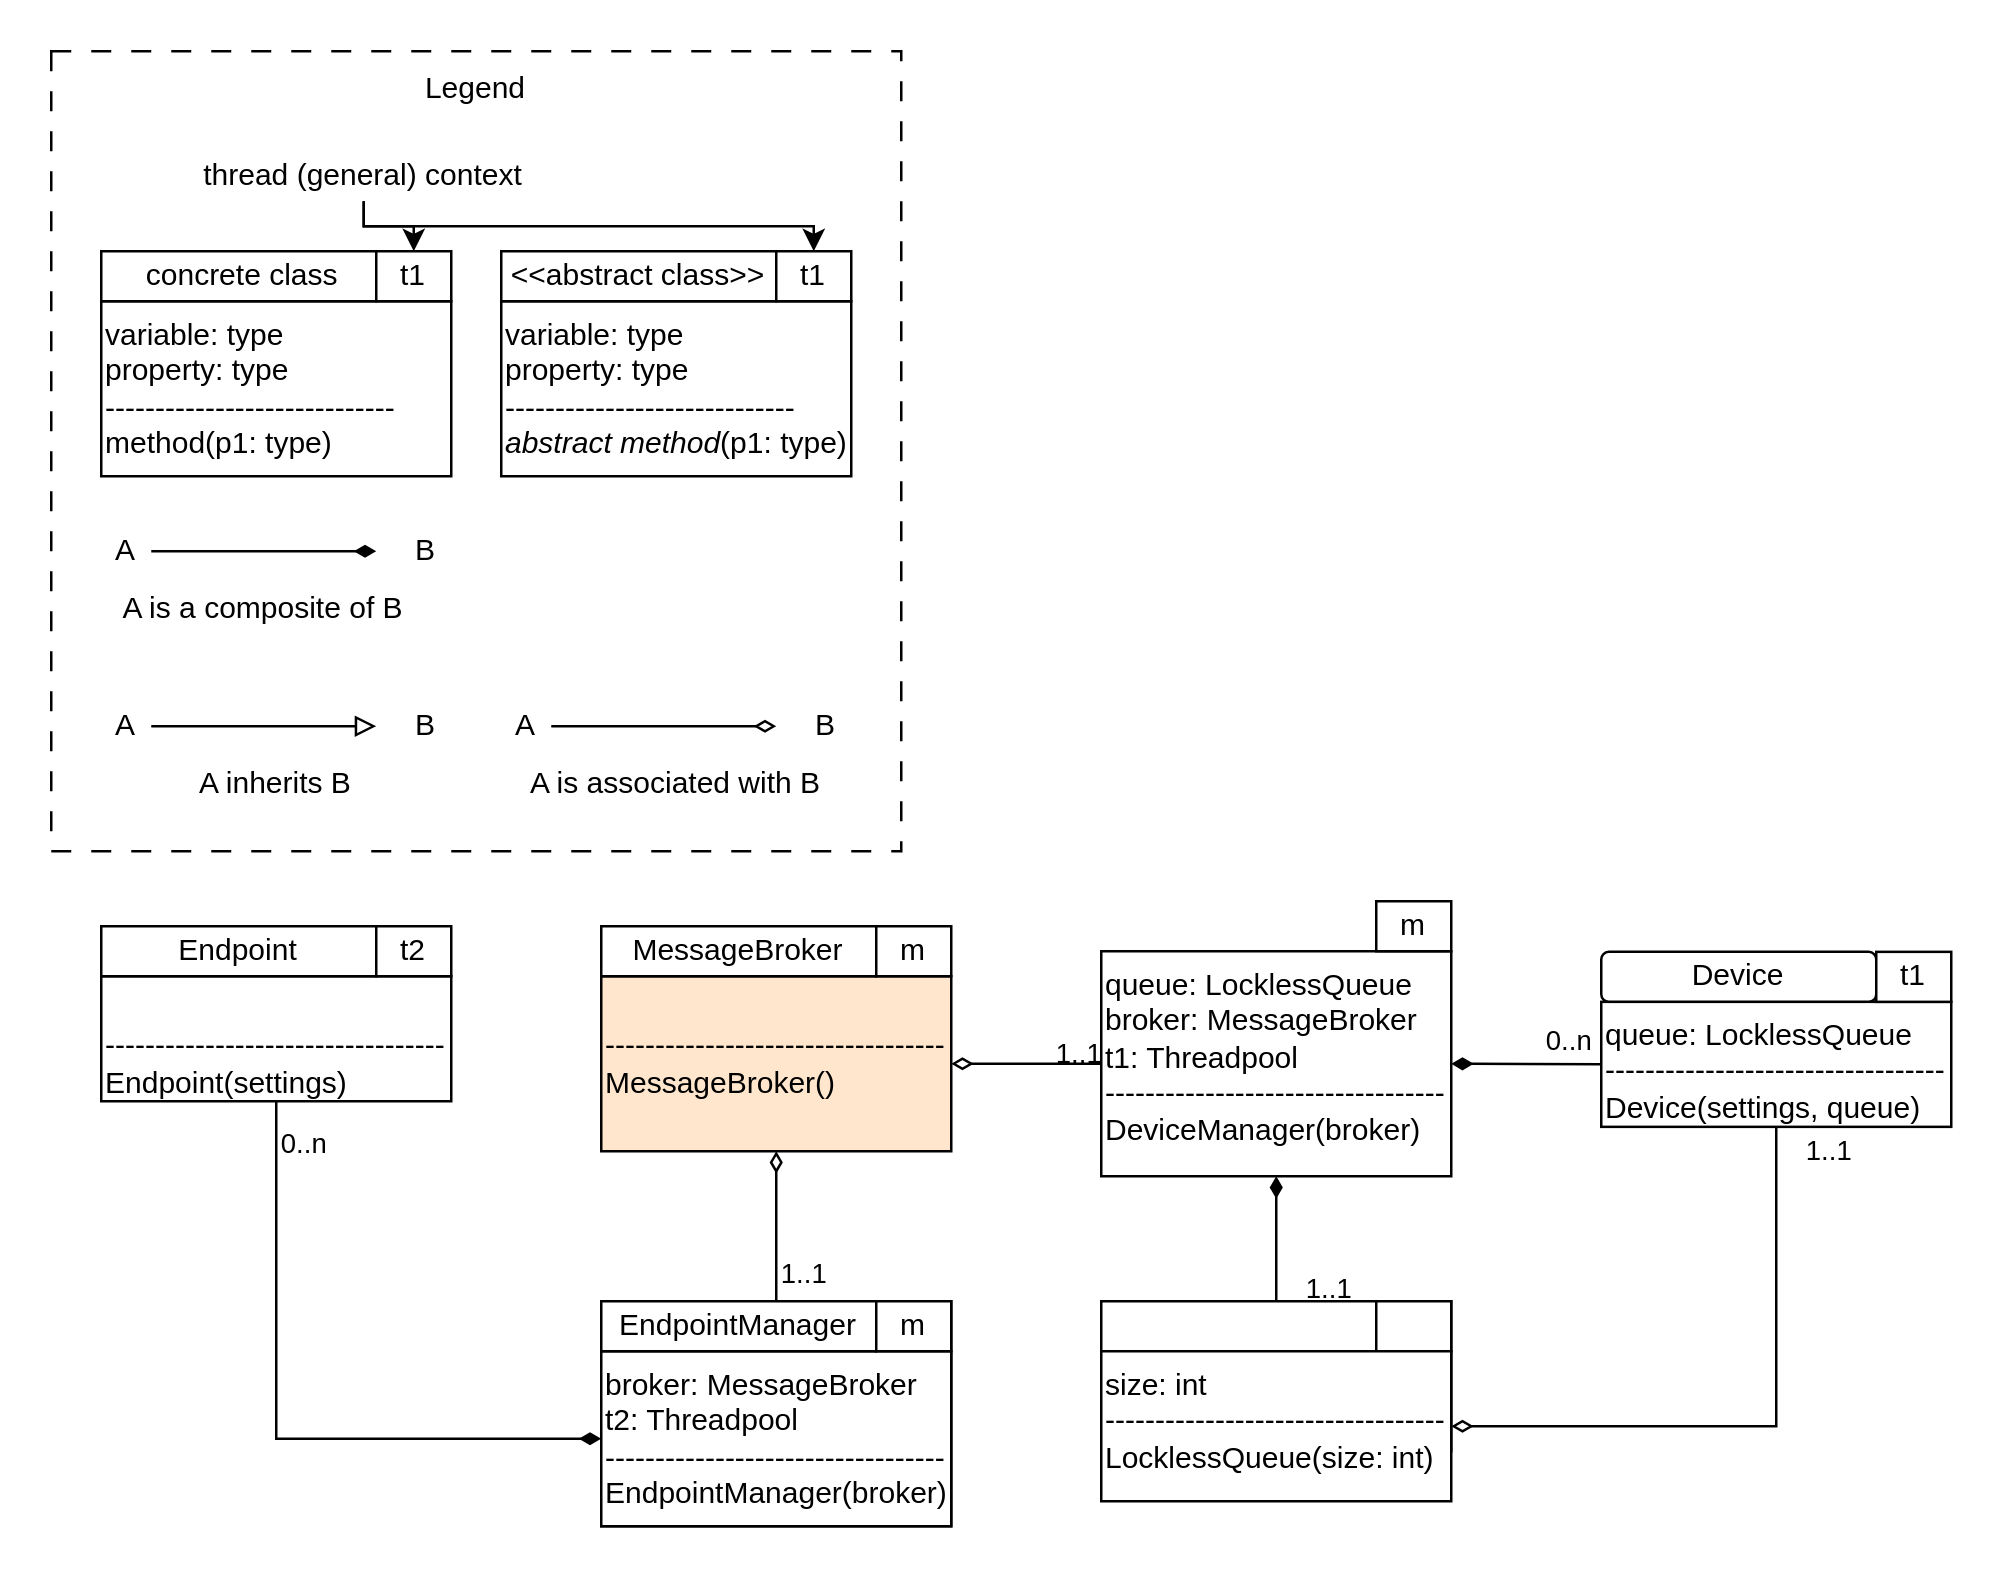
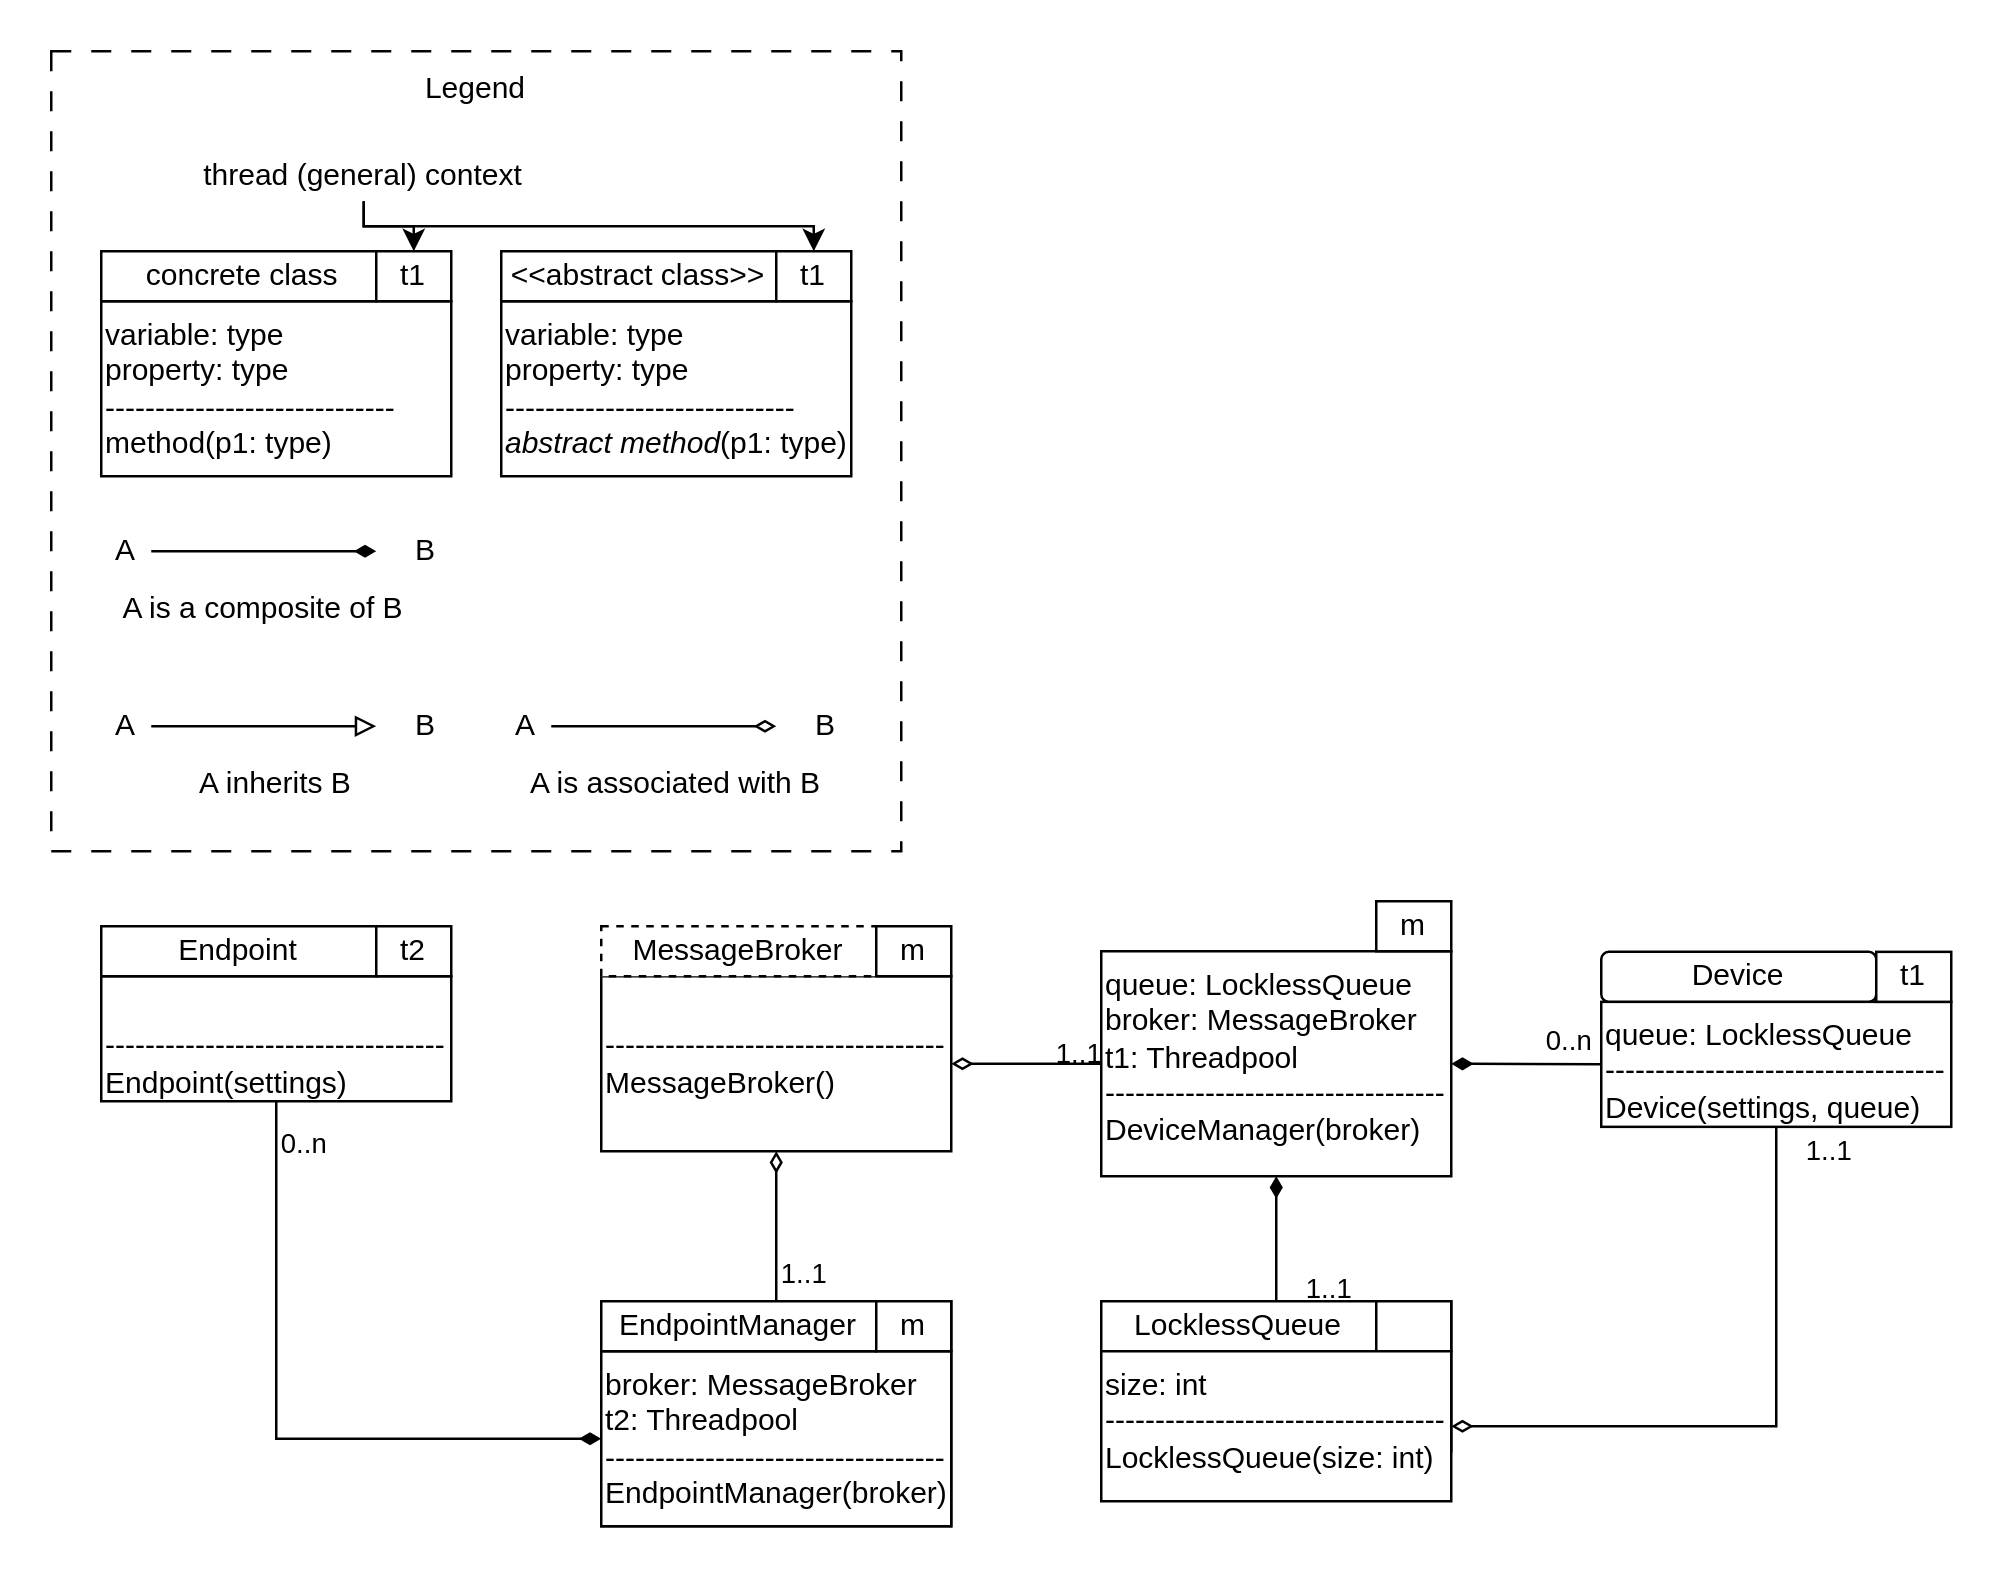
(739, 951) -> (739, 951)
(776, 1064) -> (776, 1064)
none -> (1239, 1326)
